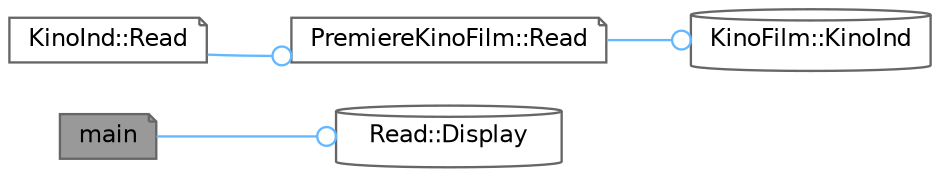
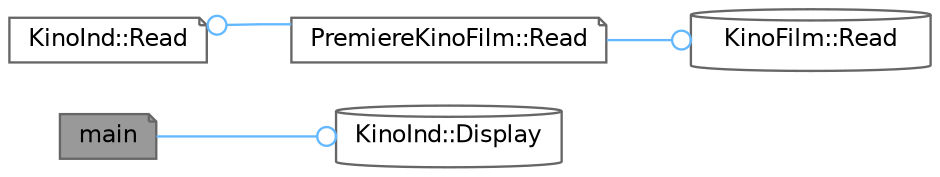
(811, 40) -> (811, 40)
(240, 56) -> (259, 24)
(449, 136) -> (449, 136)
